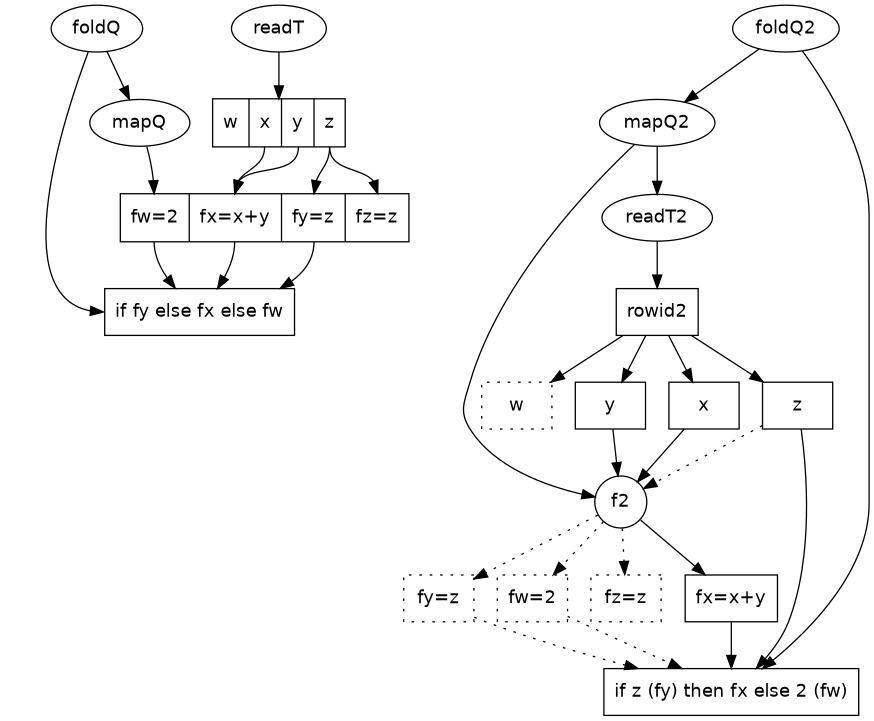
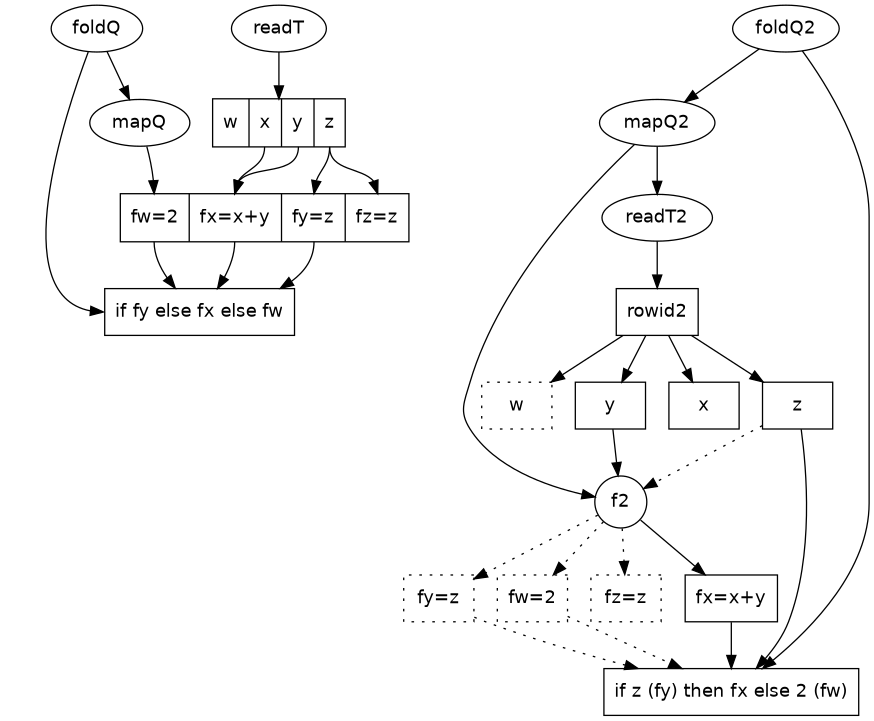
(665, 450) -> none
